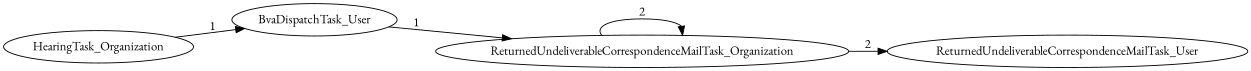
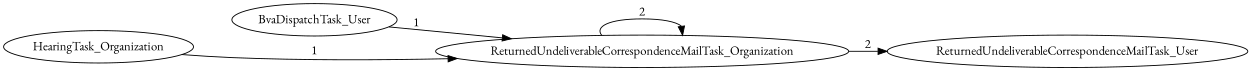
(205, 33) -> (315, 60)
